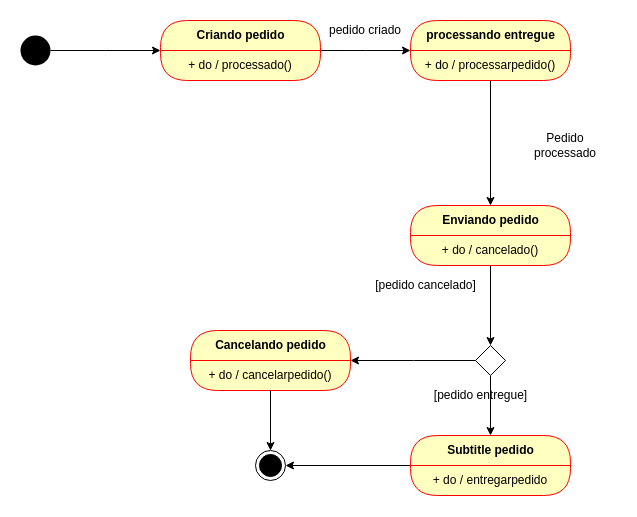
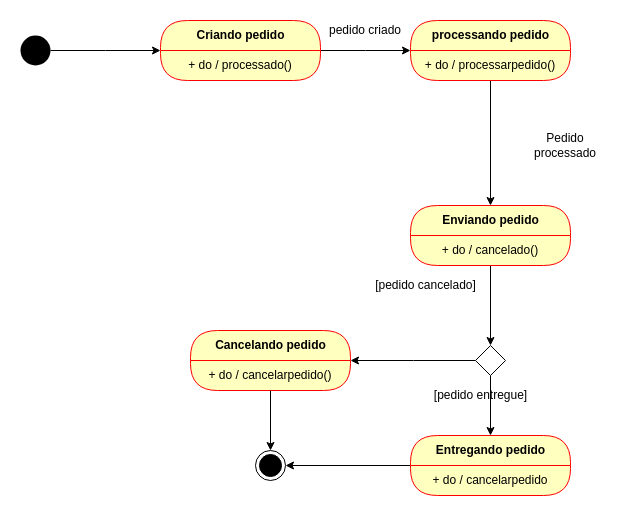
(491, 36) -> (491, 36)
(491, 451) -> (491, 451)
(491, 481) -> (491, 481)
